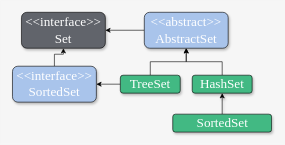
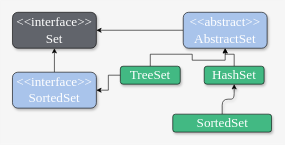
(63, 30) -> (54, 30)
(186, 30) -> (225, 30)
(54, 84) -> (54, 90)
(150, 84) -> (150, 75)
(222, 84) -> (234, 75)
